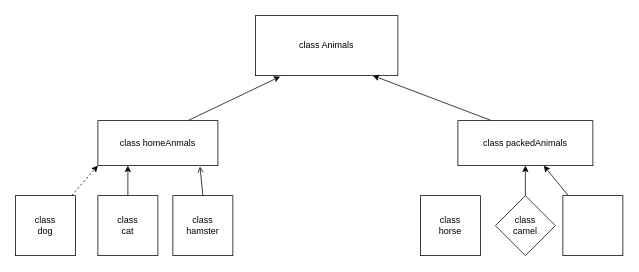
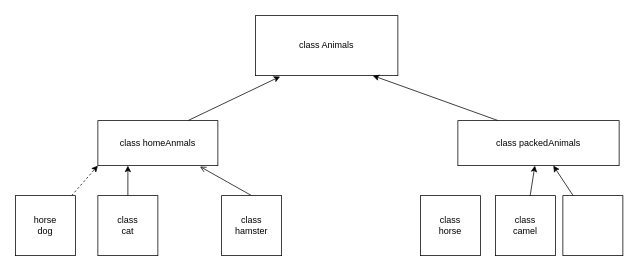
(525, 143) -> (539, 143)
(45, 225) -> (45, 225)
(203, 225) -> (252, 225)
(525, 225) -> (525, 225)
